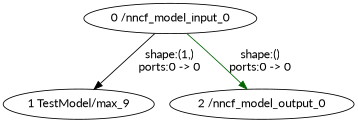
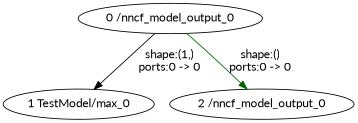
(170, 18) -> (170, 18)
(79, 104) -> (79, 104)
